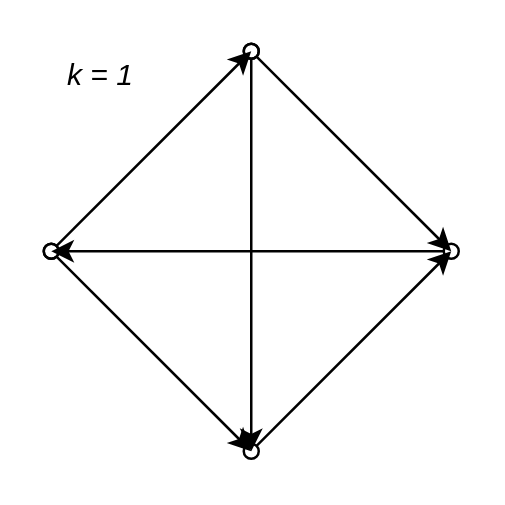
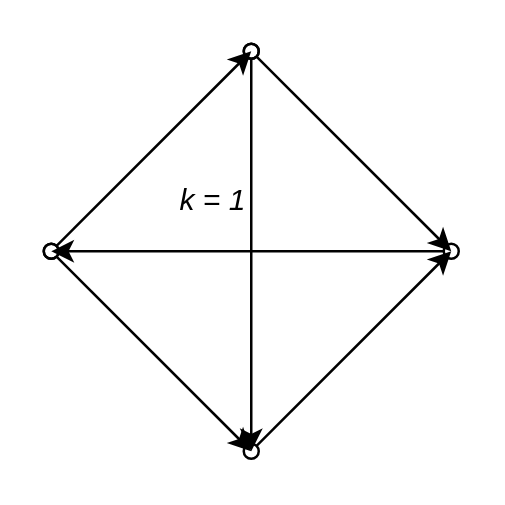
(101, 76) -> (214, 201)
